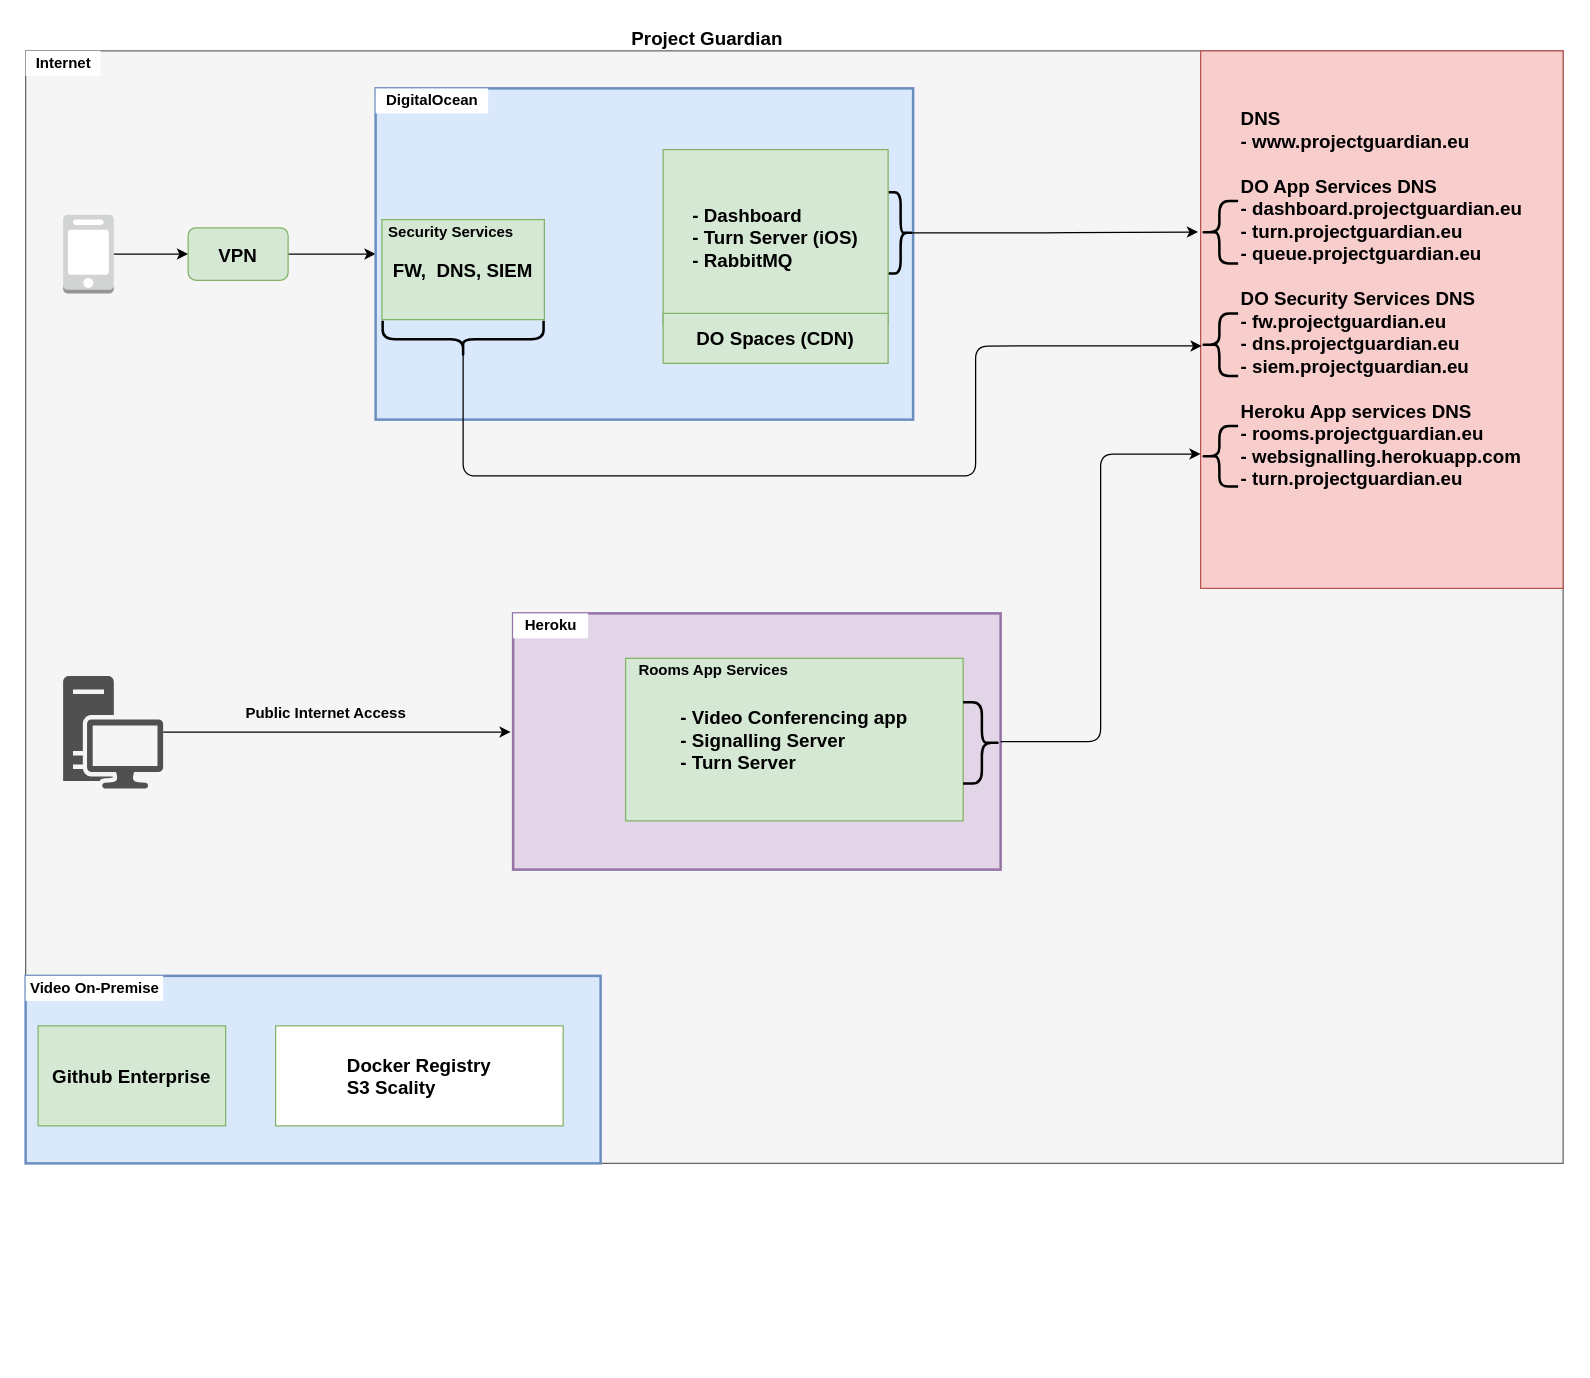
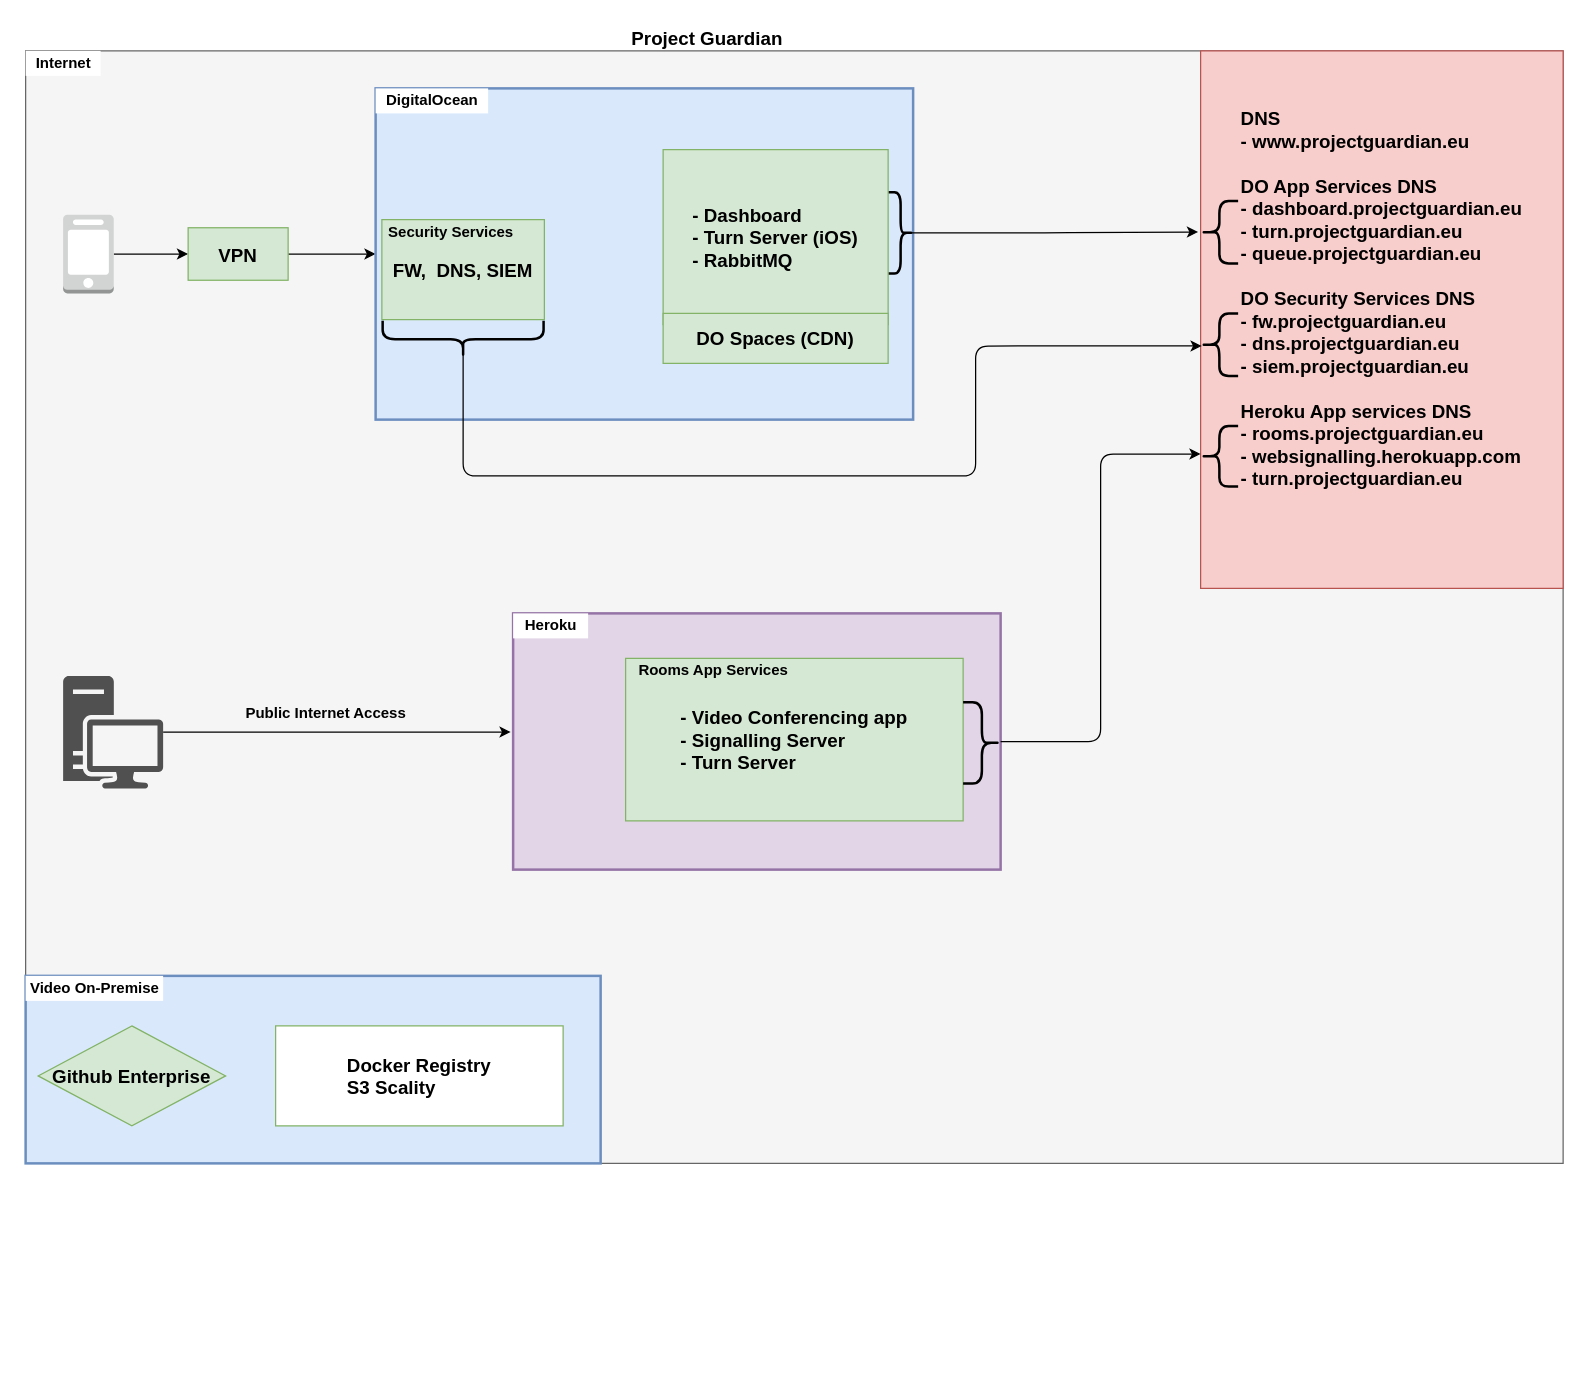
(238, 254) -> (238, 254)
(132, 1076) -> (132, 1076)
